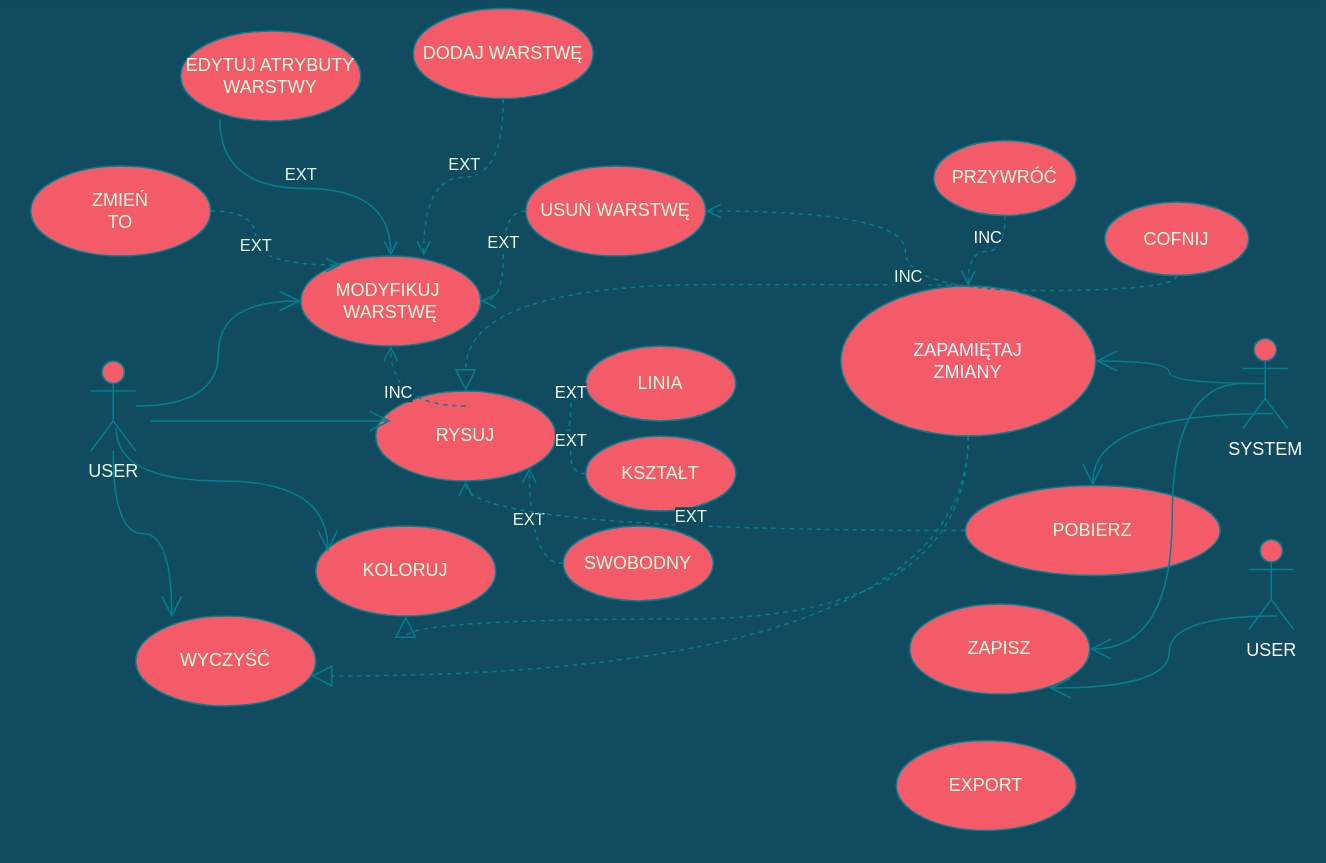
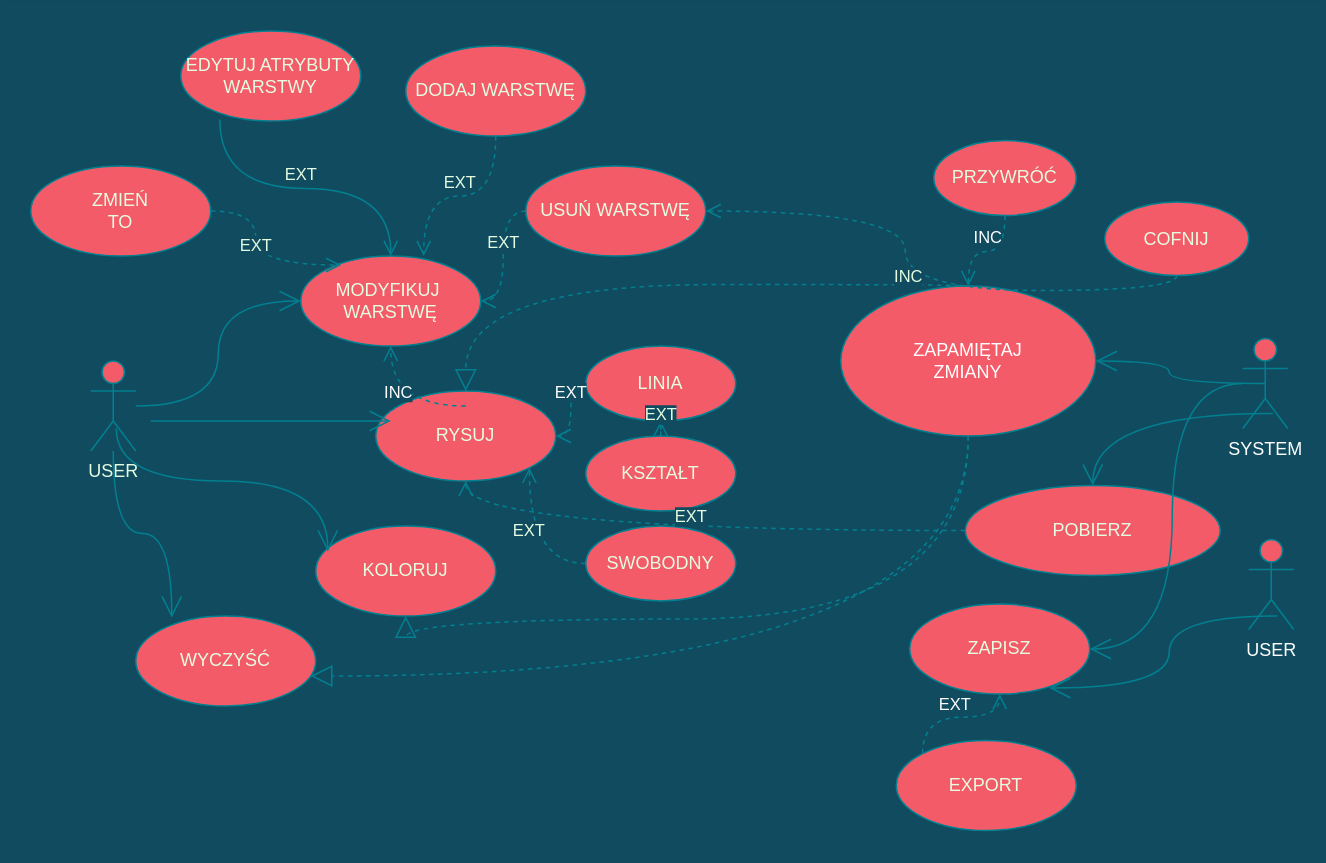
(503, 53) -> (496, 91)
(568, 440) -> (661, 427)
(638, 563) -> (661, 563)
none -> (954, 717)
